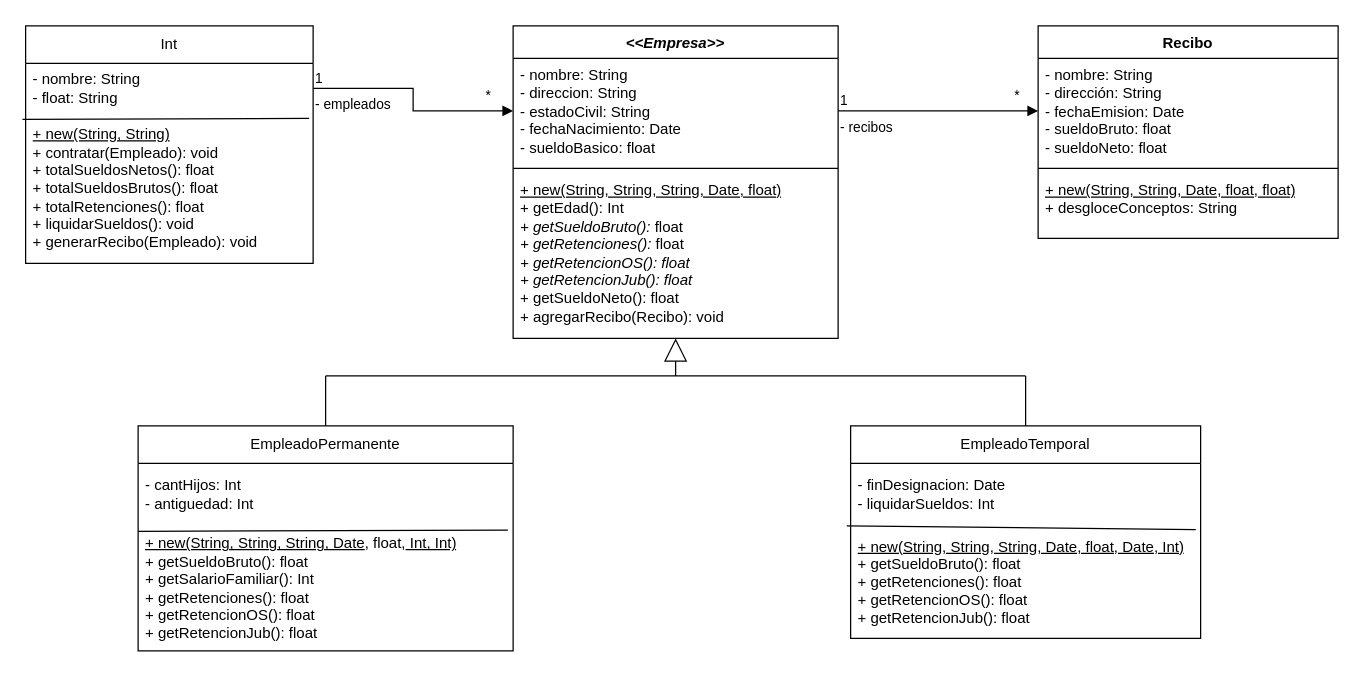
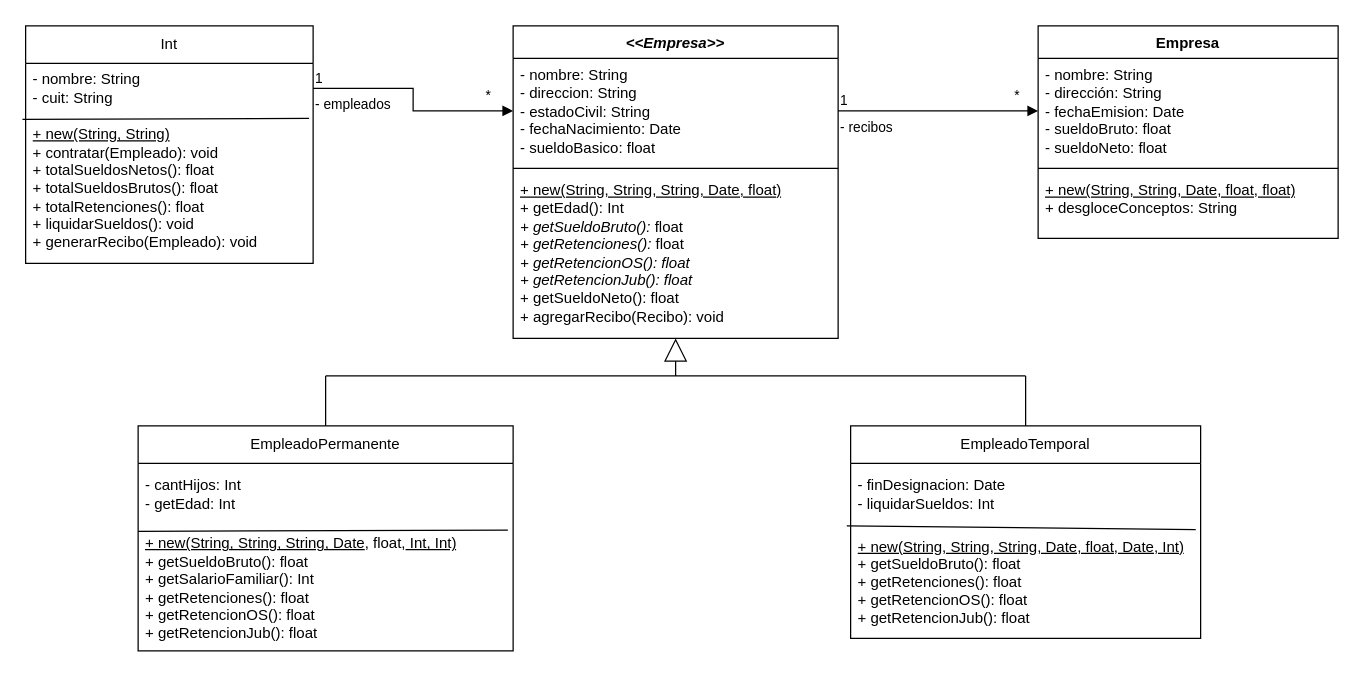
(1188, 43) -> (1188, 43)
(93, 88) -> (93, 88)
(209, 494) -> (205, 494)
